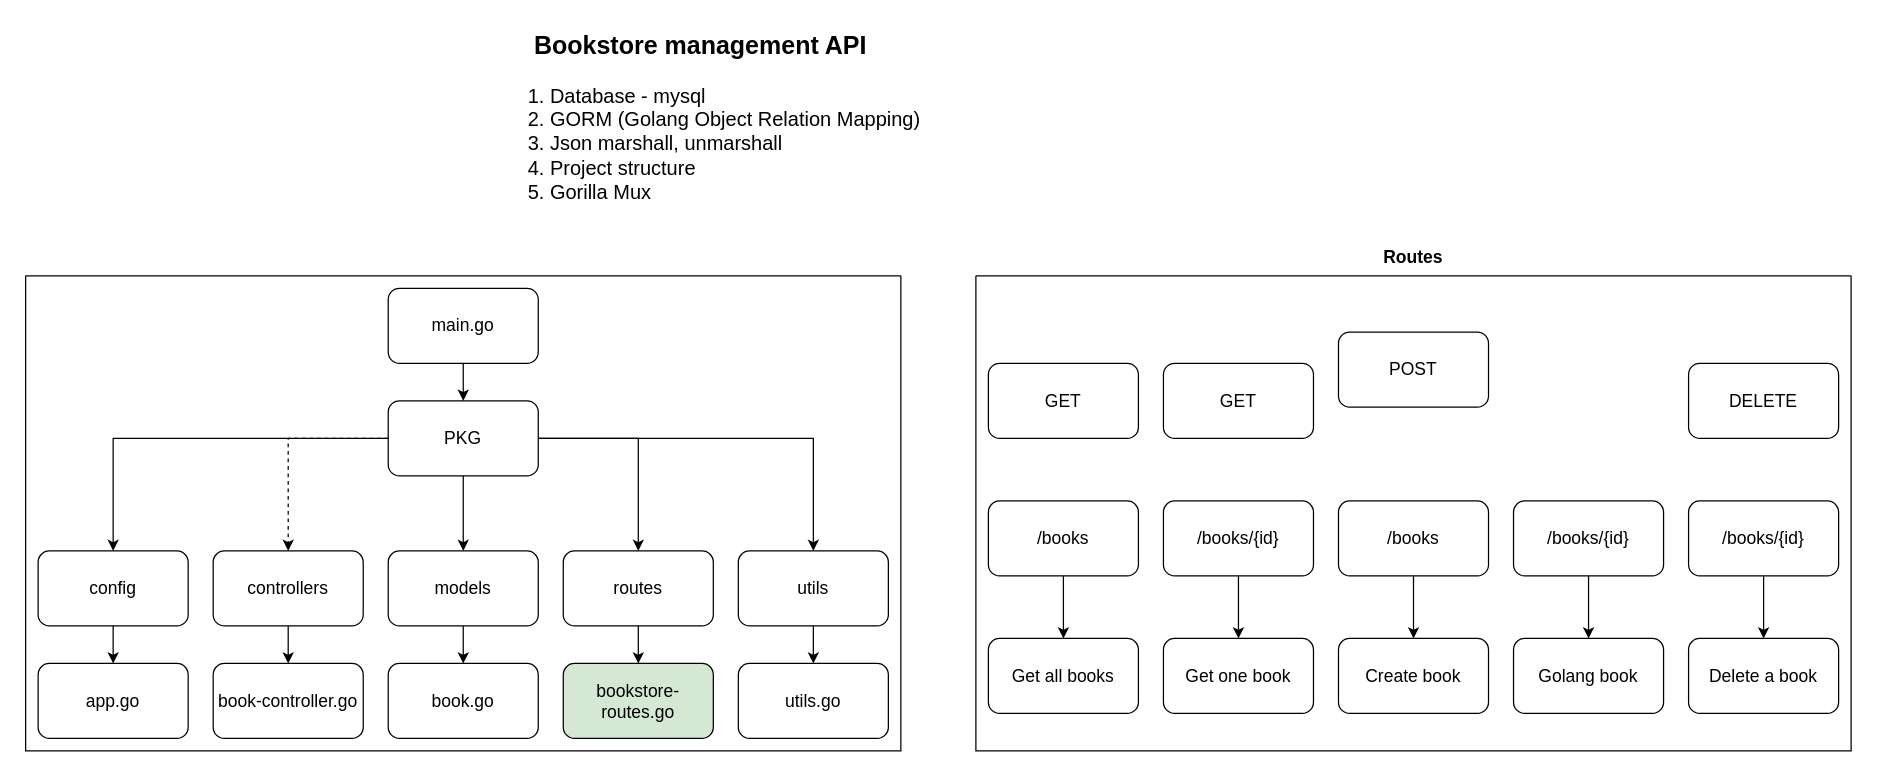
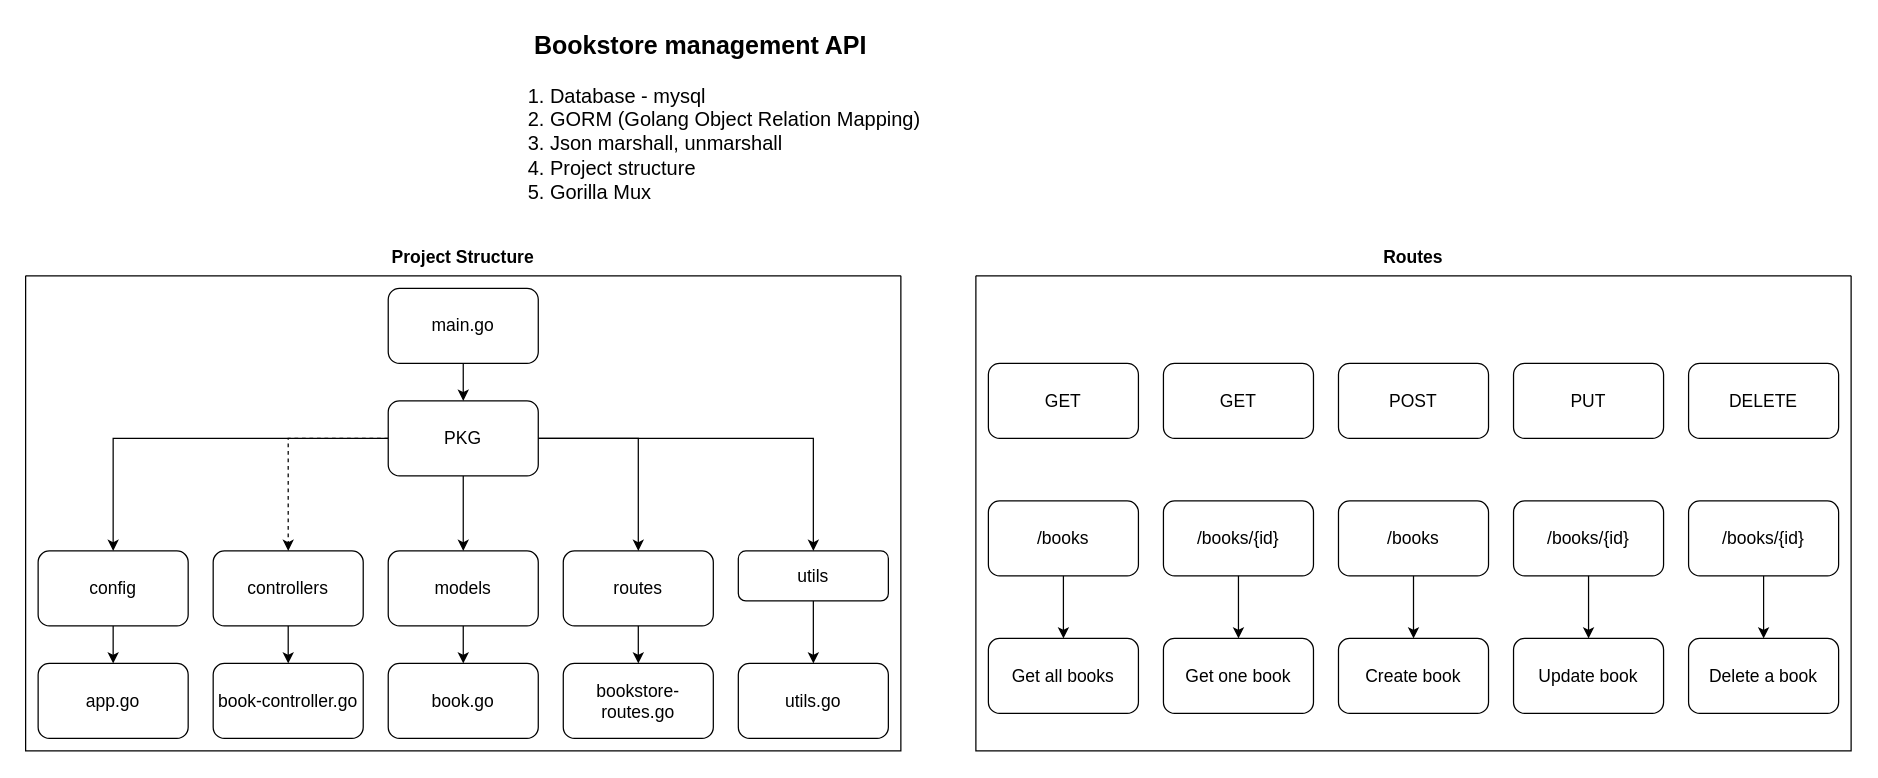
none -> (463, 257)
(1413, 369) -> (1413, 401)
none -> (1588, 401)
(813, 588) -> (813, 576)
(1588, 676) -> (1588, 676)
(638, 701) -> (638, 701)
